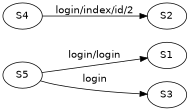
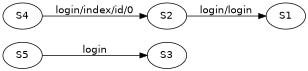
(95, 11) -> (95, 11)
(91, 66) -> (223, 16)
